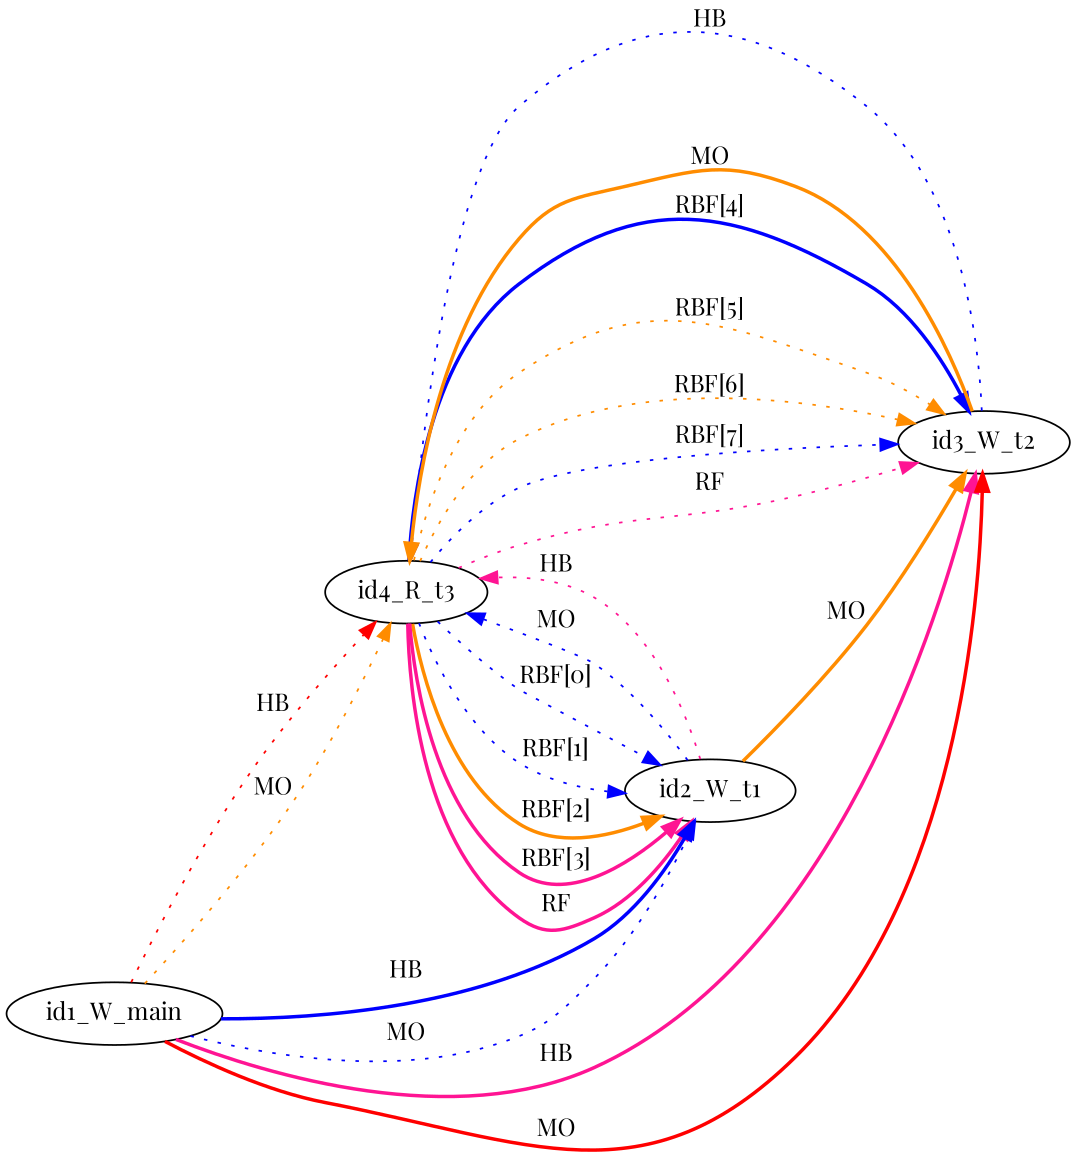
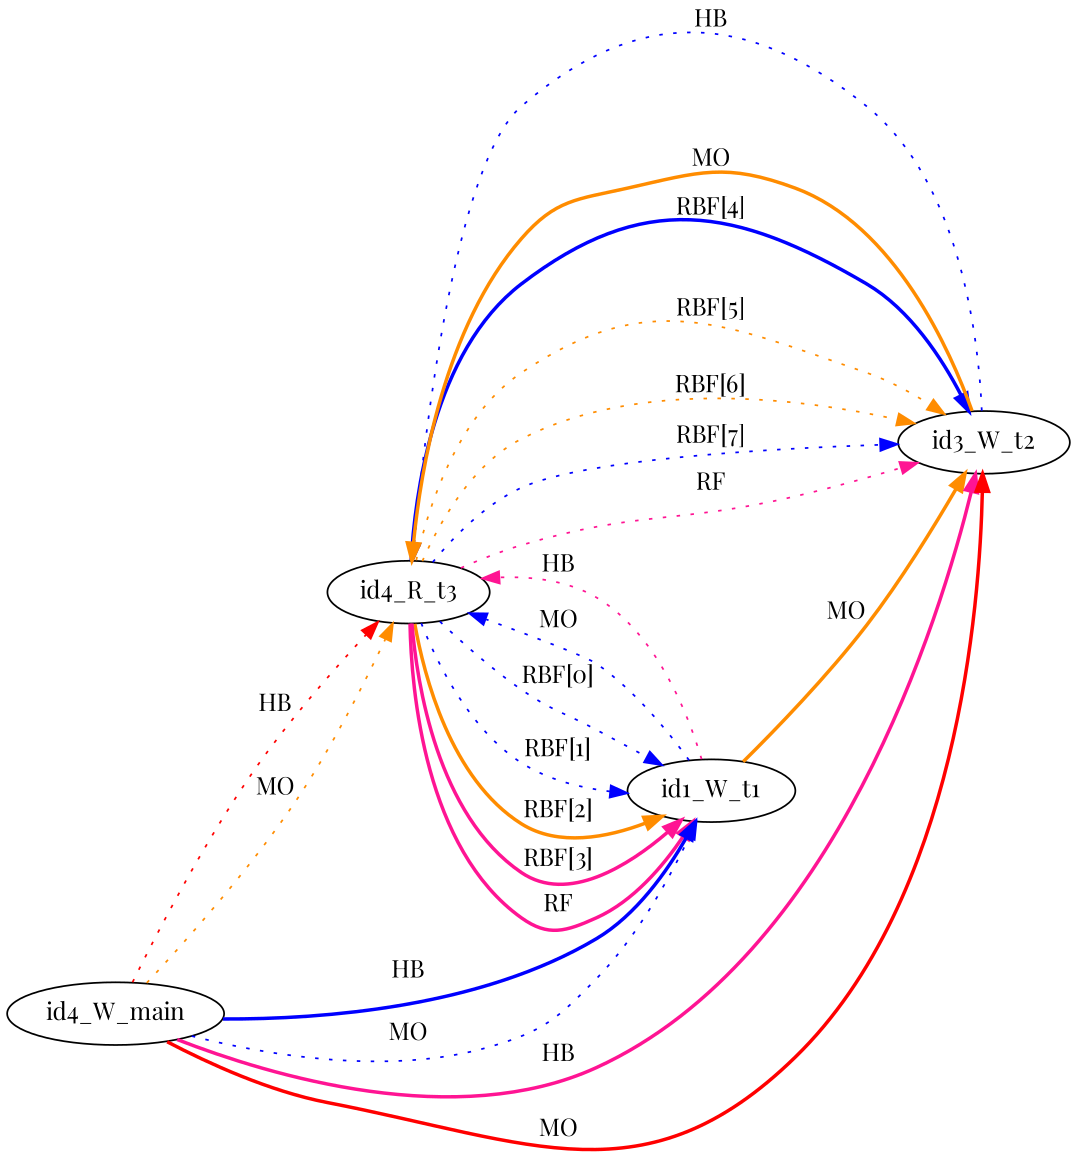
(710, 791) -> (711, 791)
(115, 1014) -> (116, 1014)
